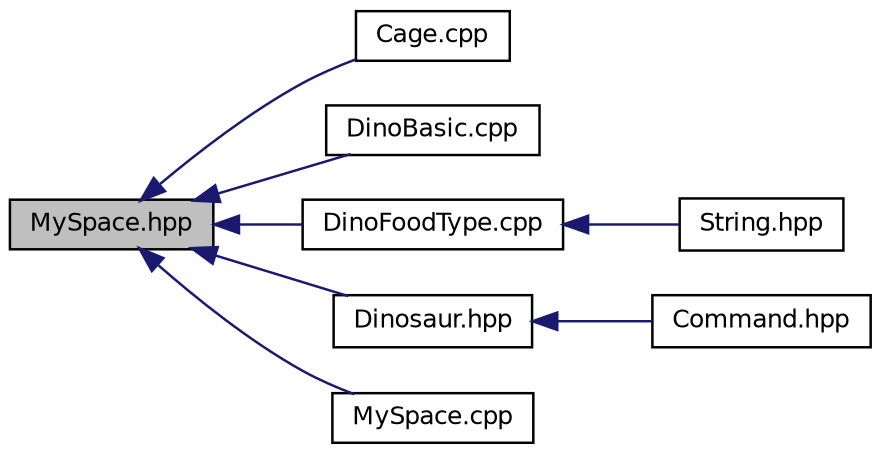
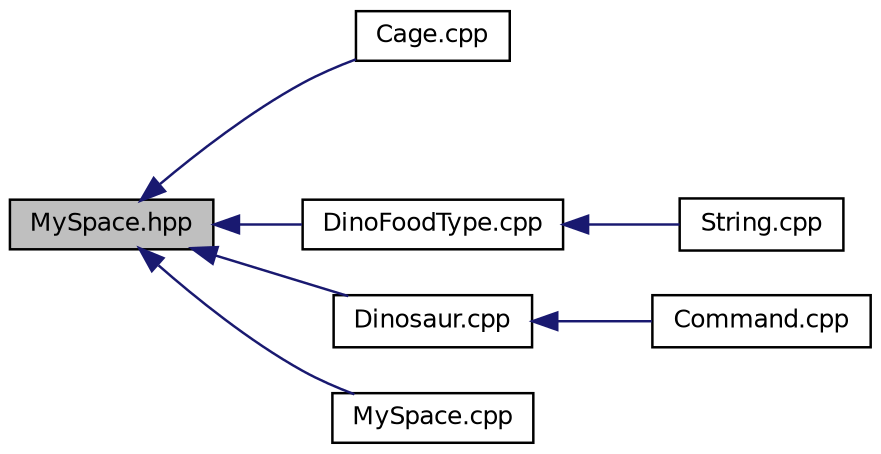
(433, 130) -> none
(762, 224) -> (762, 224)
(433, 321) -> (433, 321)
(762, 321) -> (762, 321)
